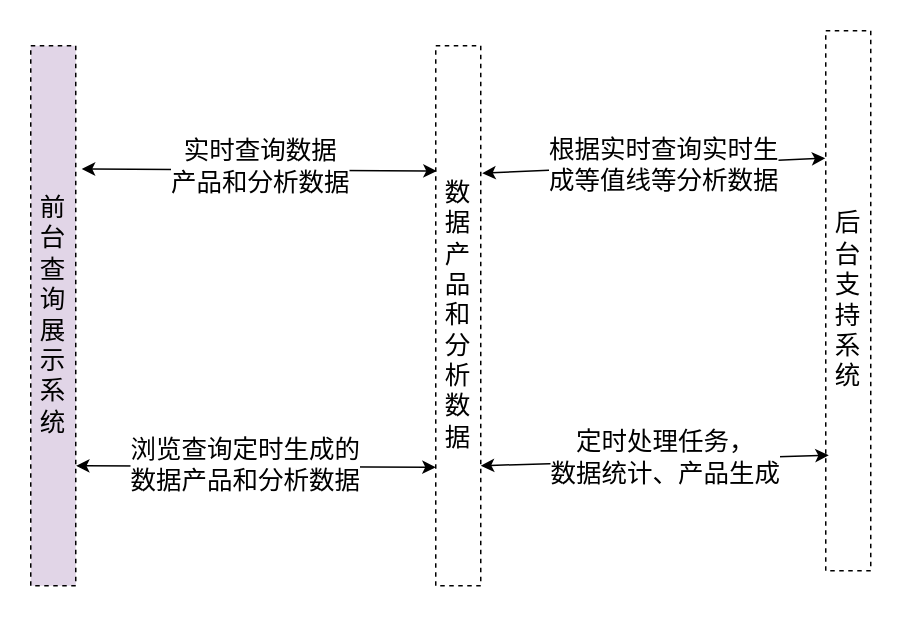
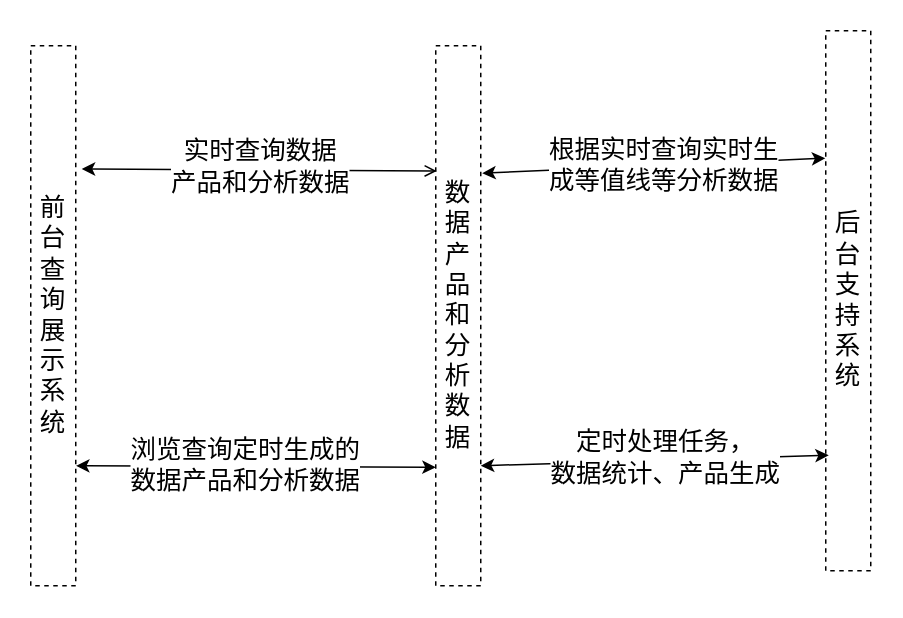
(425, 171) -> (427, 171)
(53, 316) -> (53, 316)
